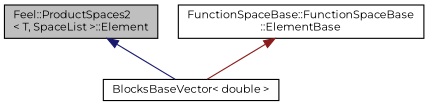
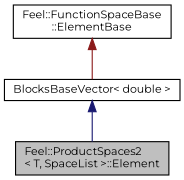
(301, 22) -> (92, 22)
(146, 62) -> (92, 127)
